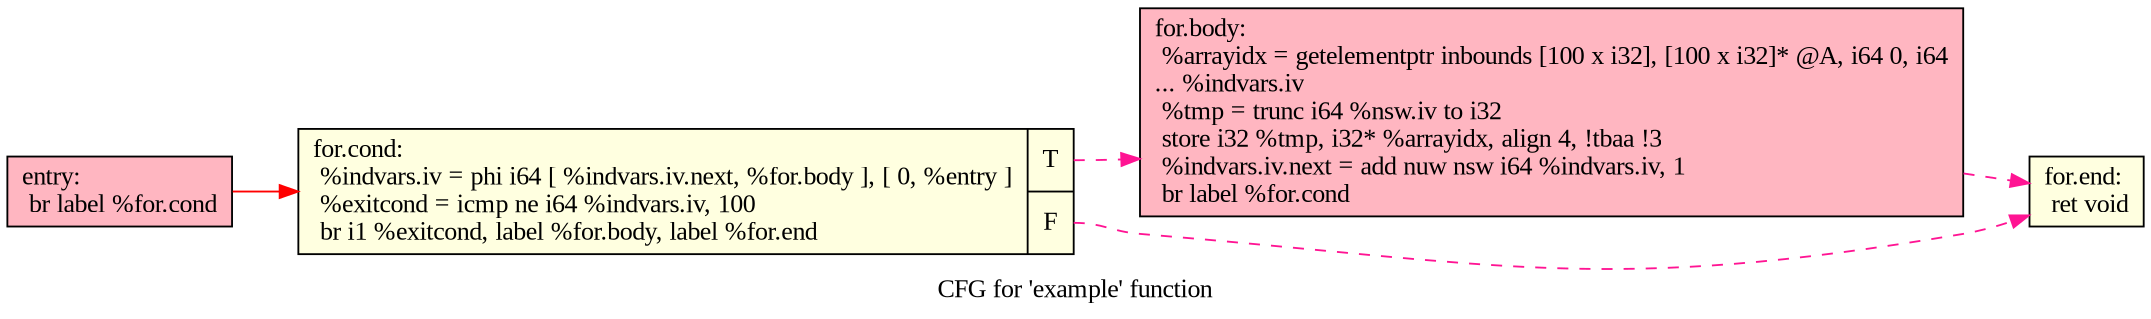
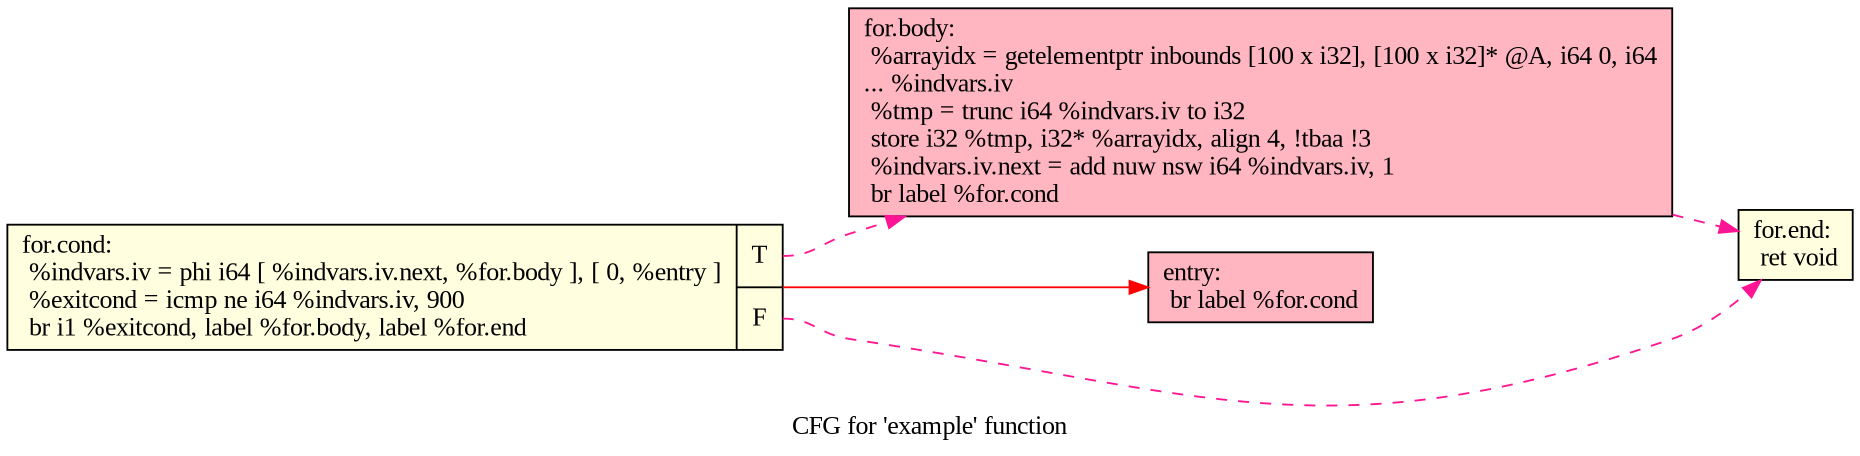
(1329, 111) -> (1055, 111)
(256, 192) -> (956, 287)
(535, 204) -> (244, 300)
